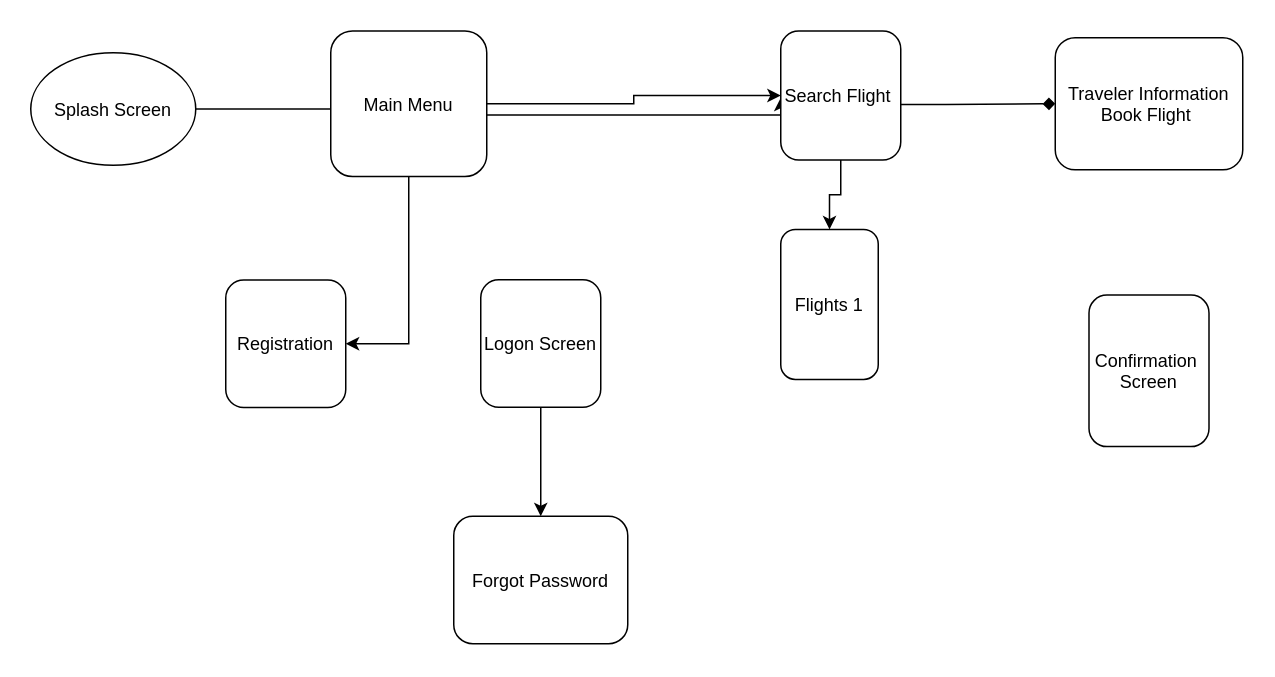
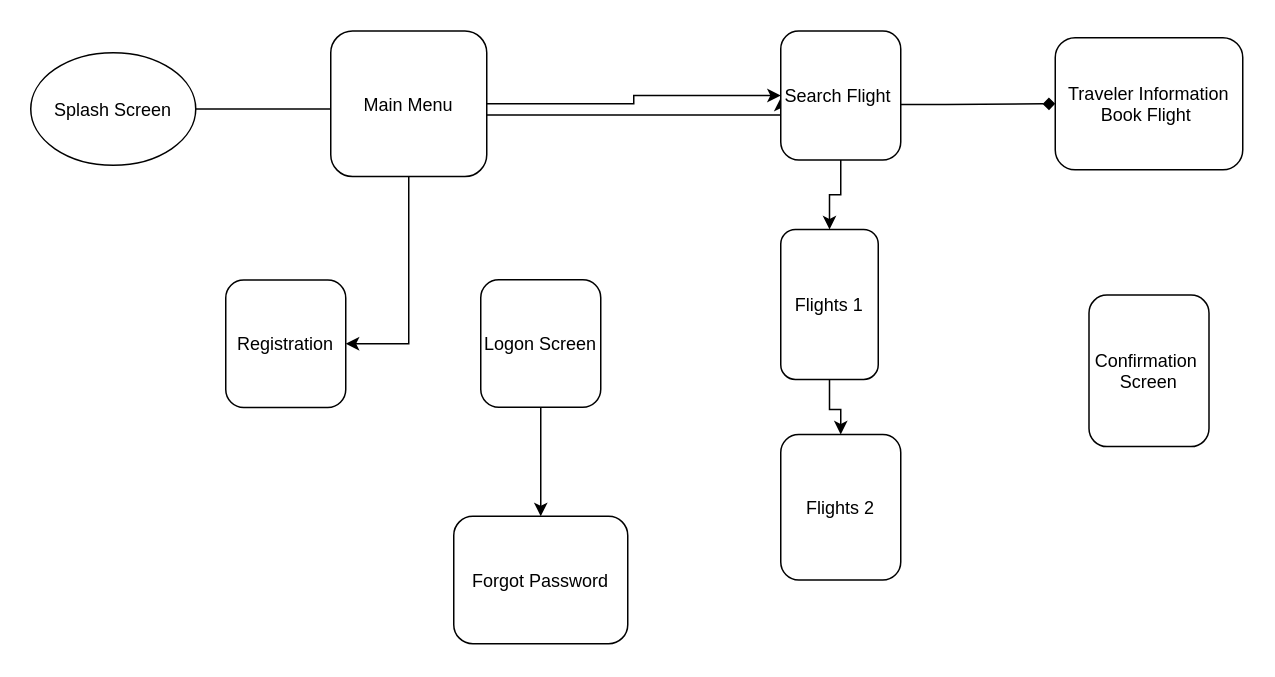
none -> (830, 407)
none -> (841, 507)
